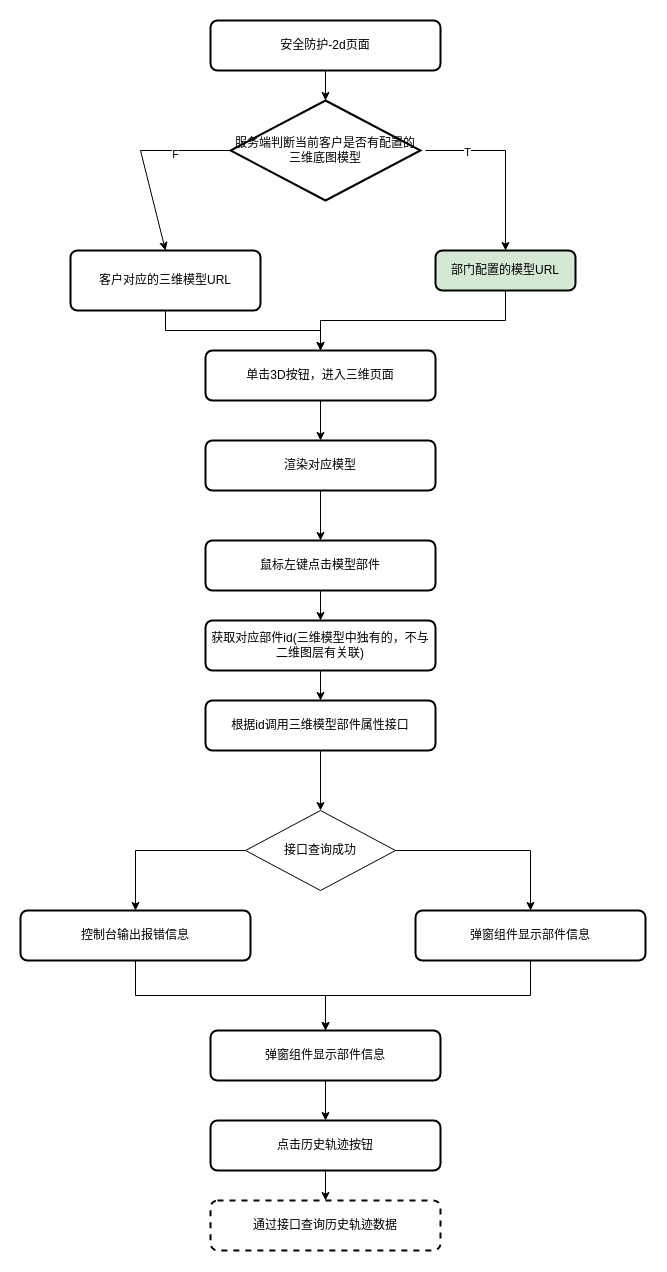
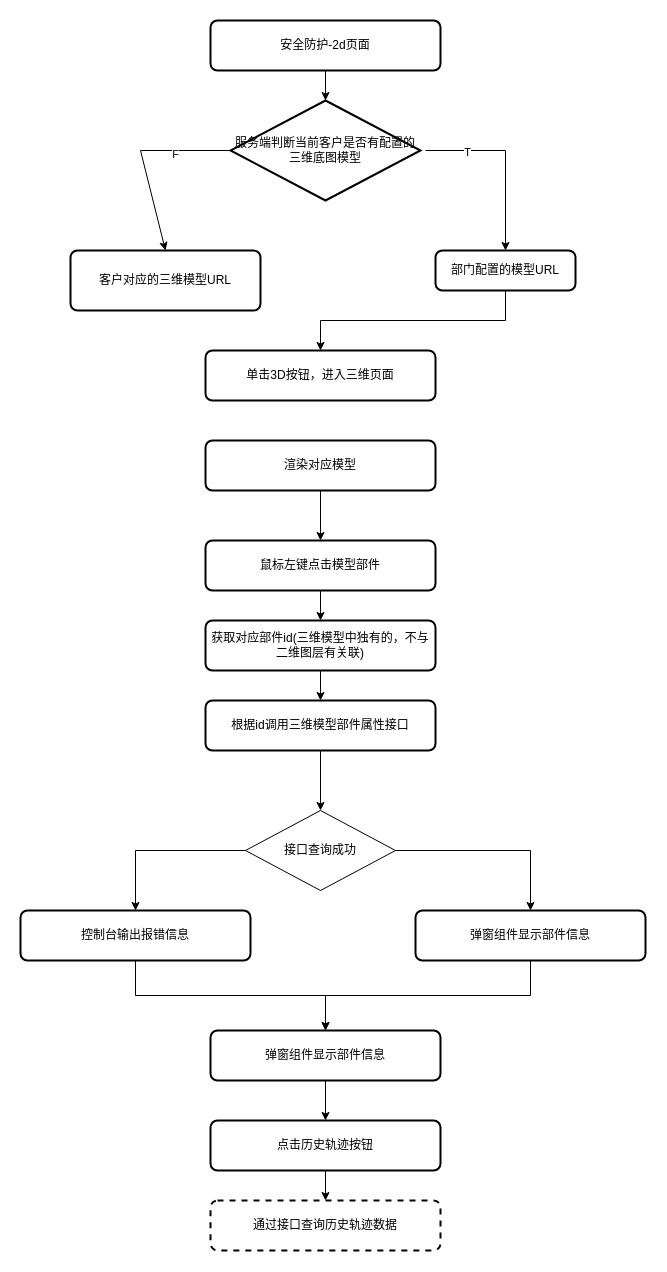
(506, 271) -> (506, 271)
(232, 331) -> none
(321, 417) -> none
